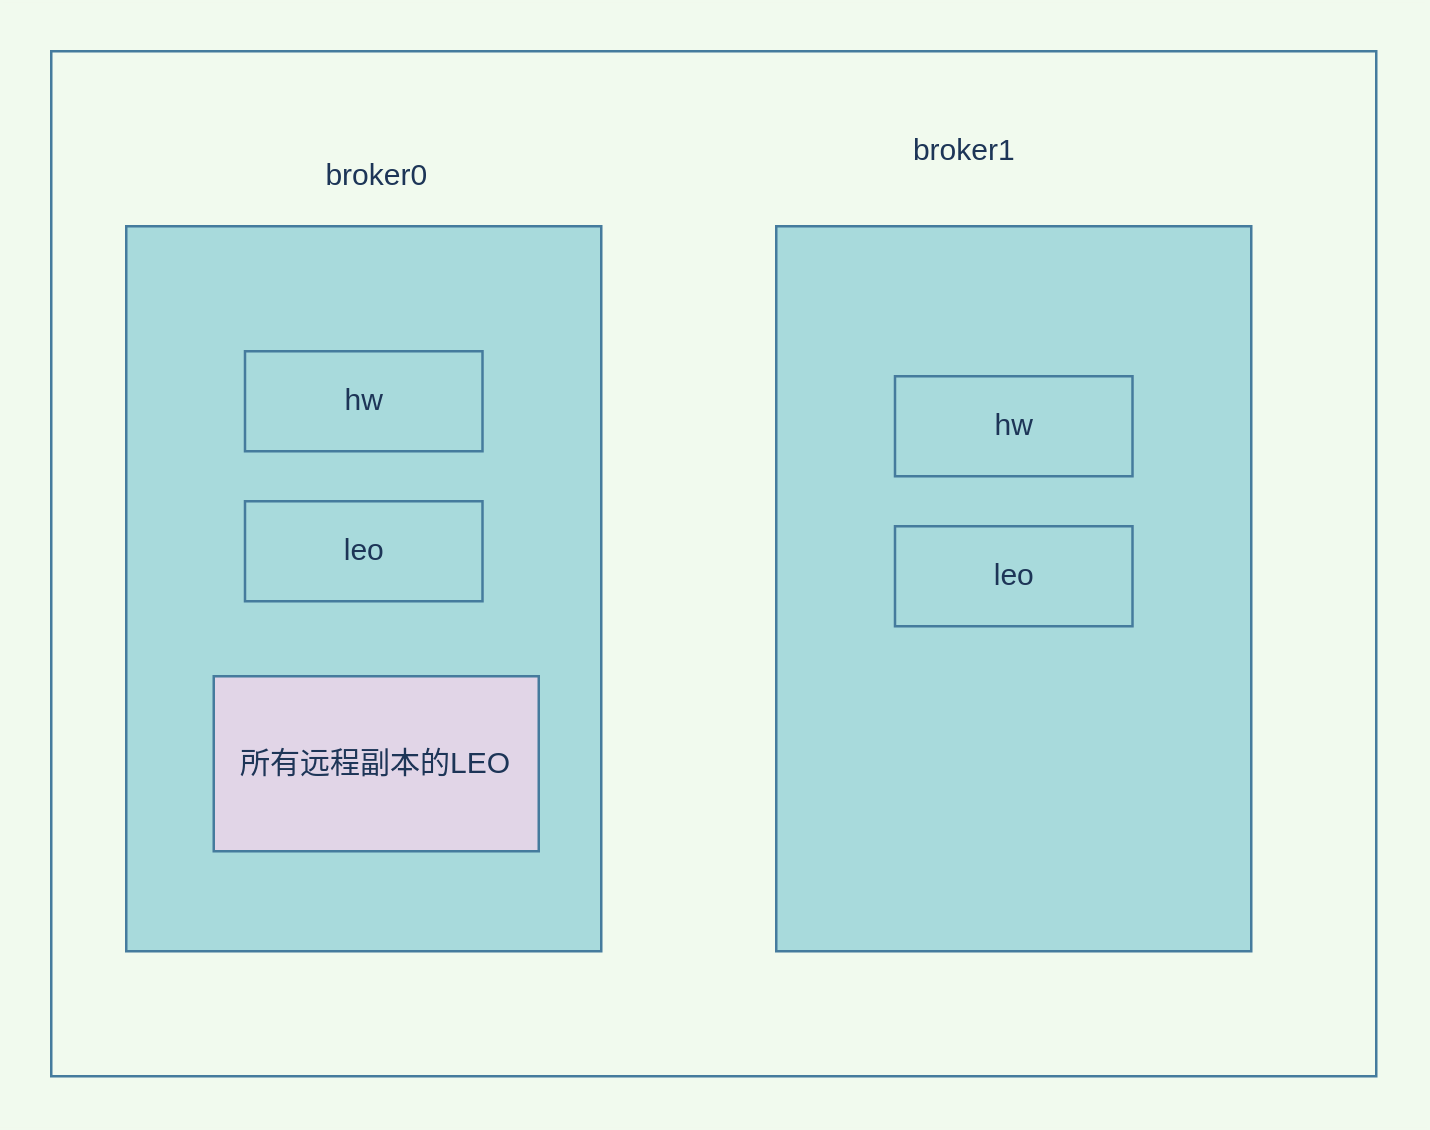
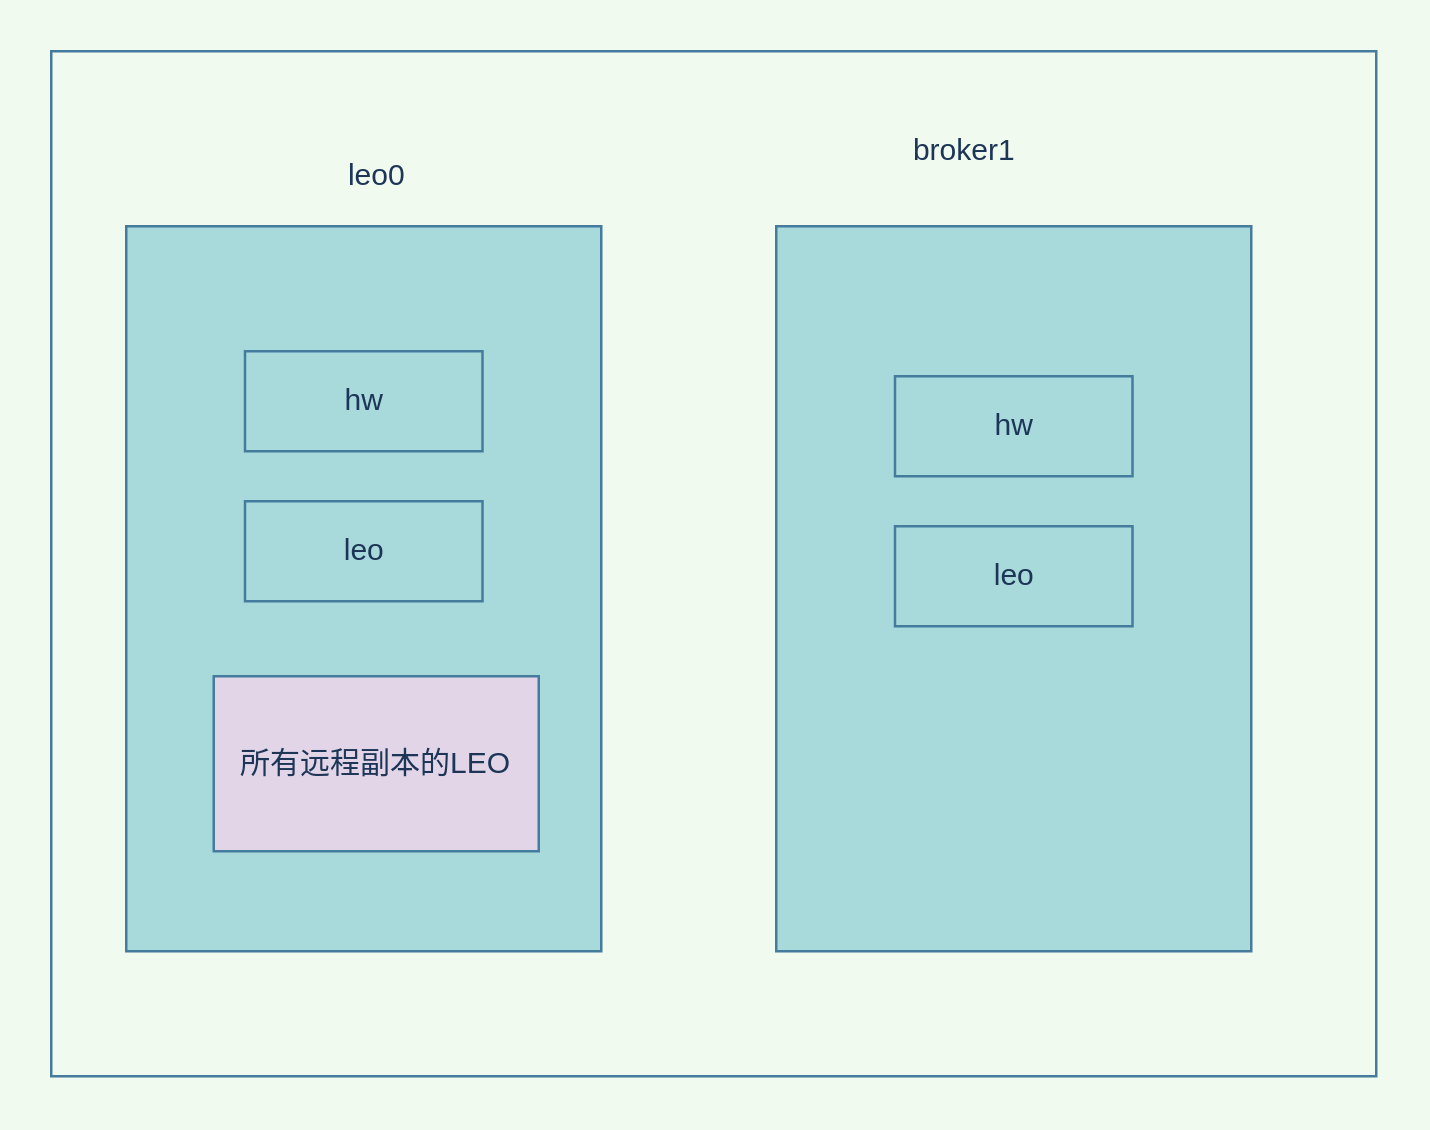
(378, 176) -> (378, 176)
